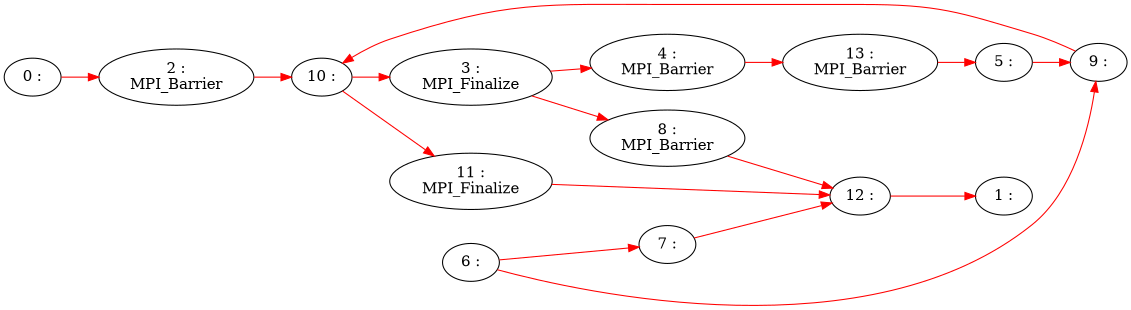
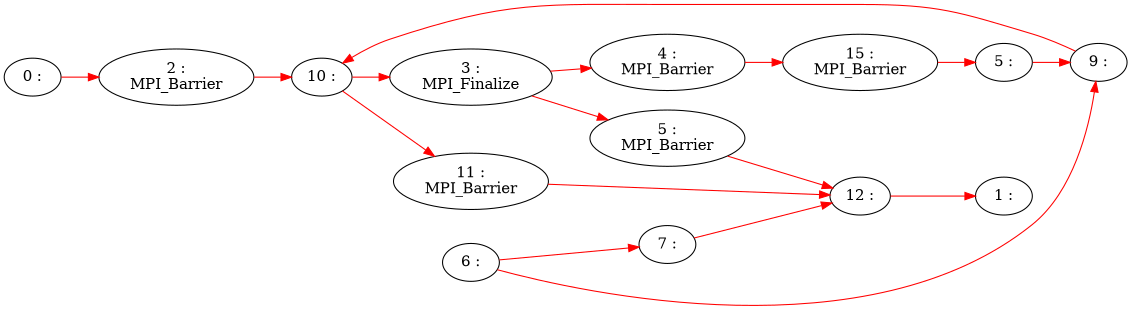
(860, 62) -> (860, 62)
(667, 138) -> (667, 138)
(471, 181) -> (471, 181)
